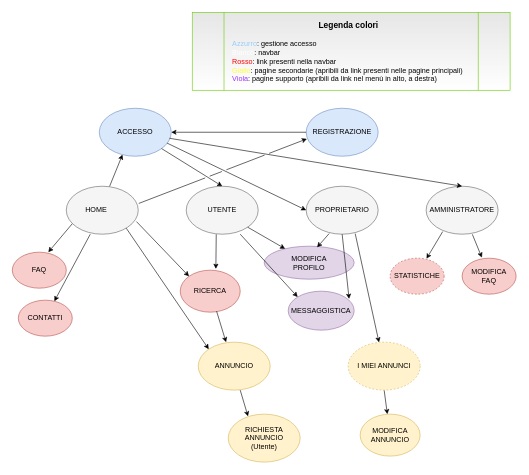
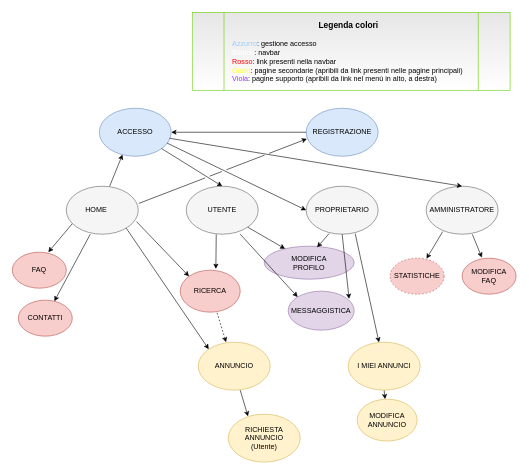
(221, 325) -> (221, 325)
(384, 366) -> (384, 366)
(390, 435) -> (387, 420)
